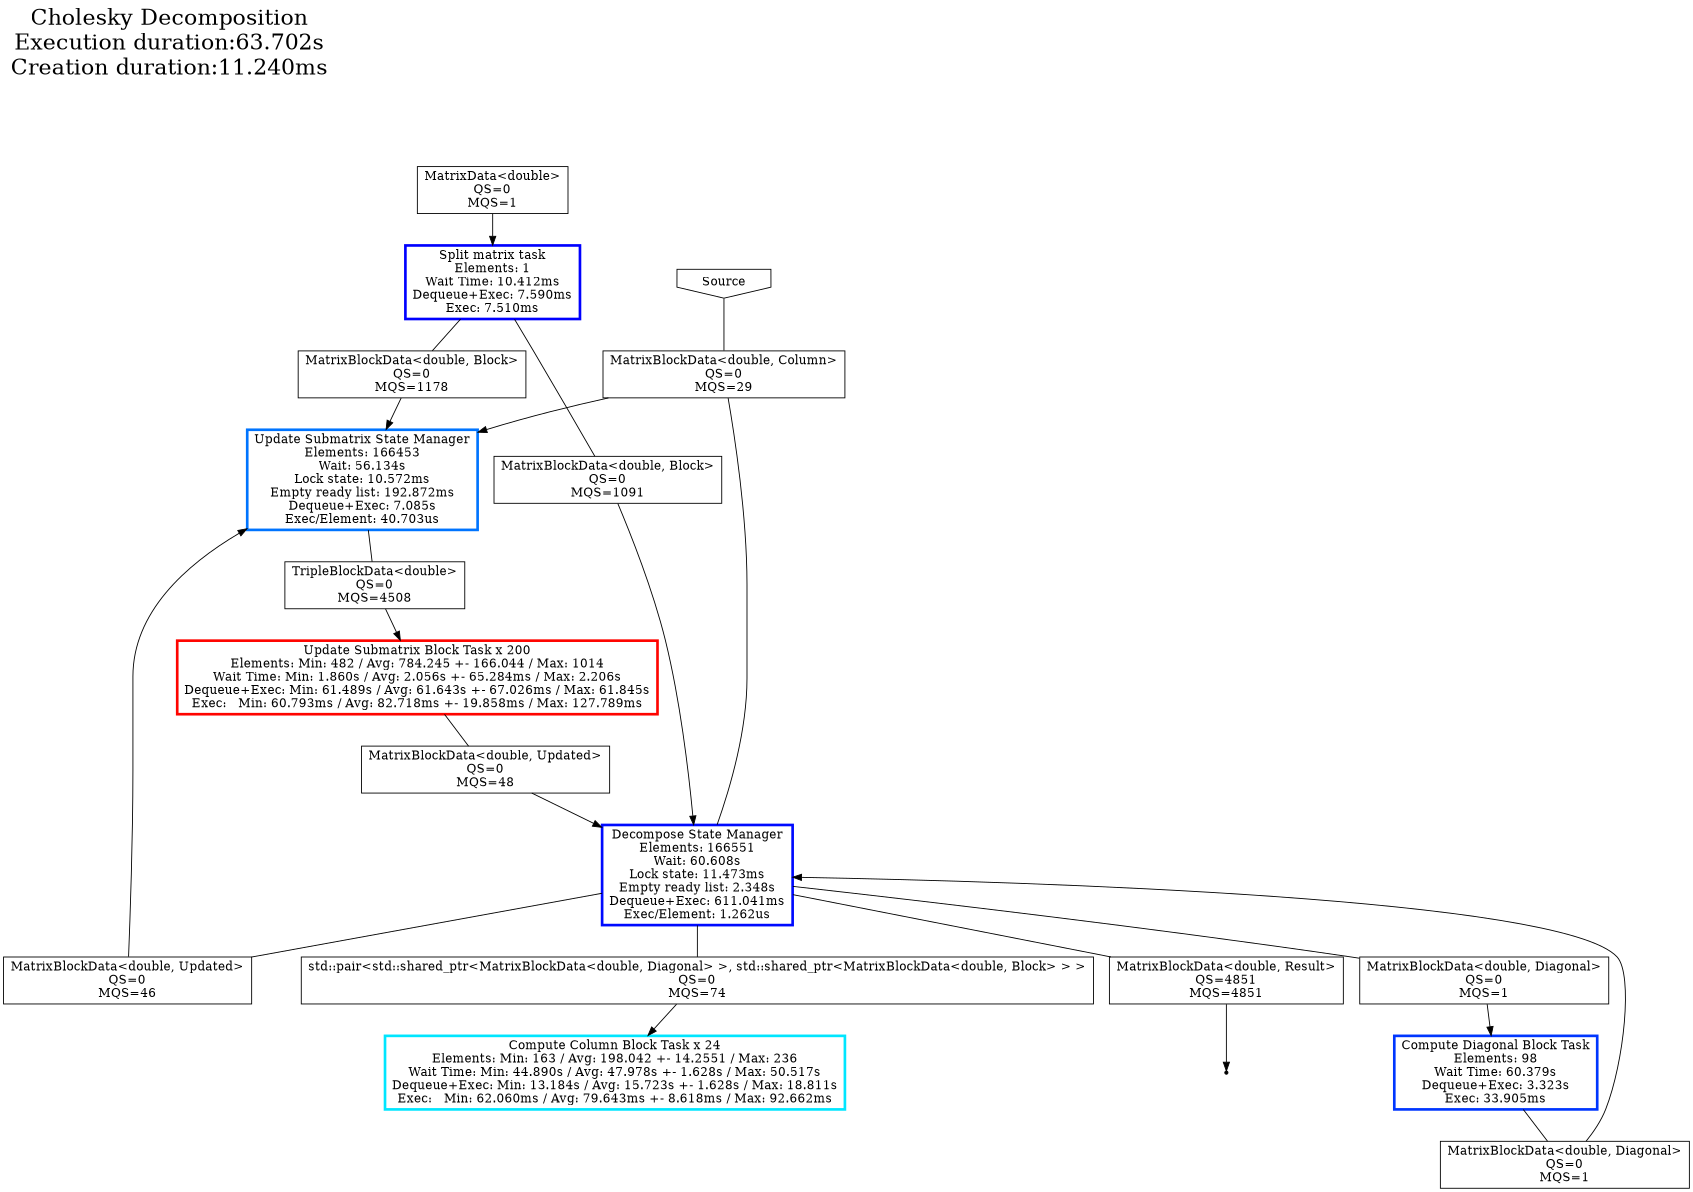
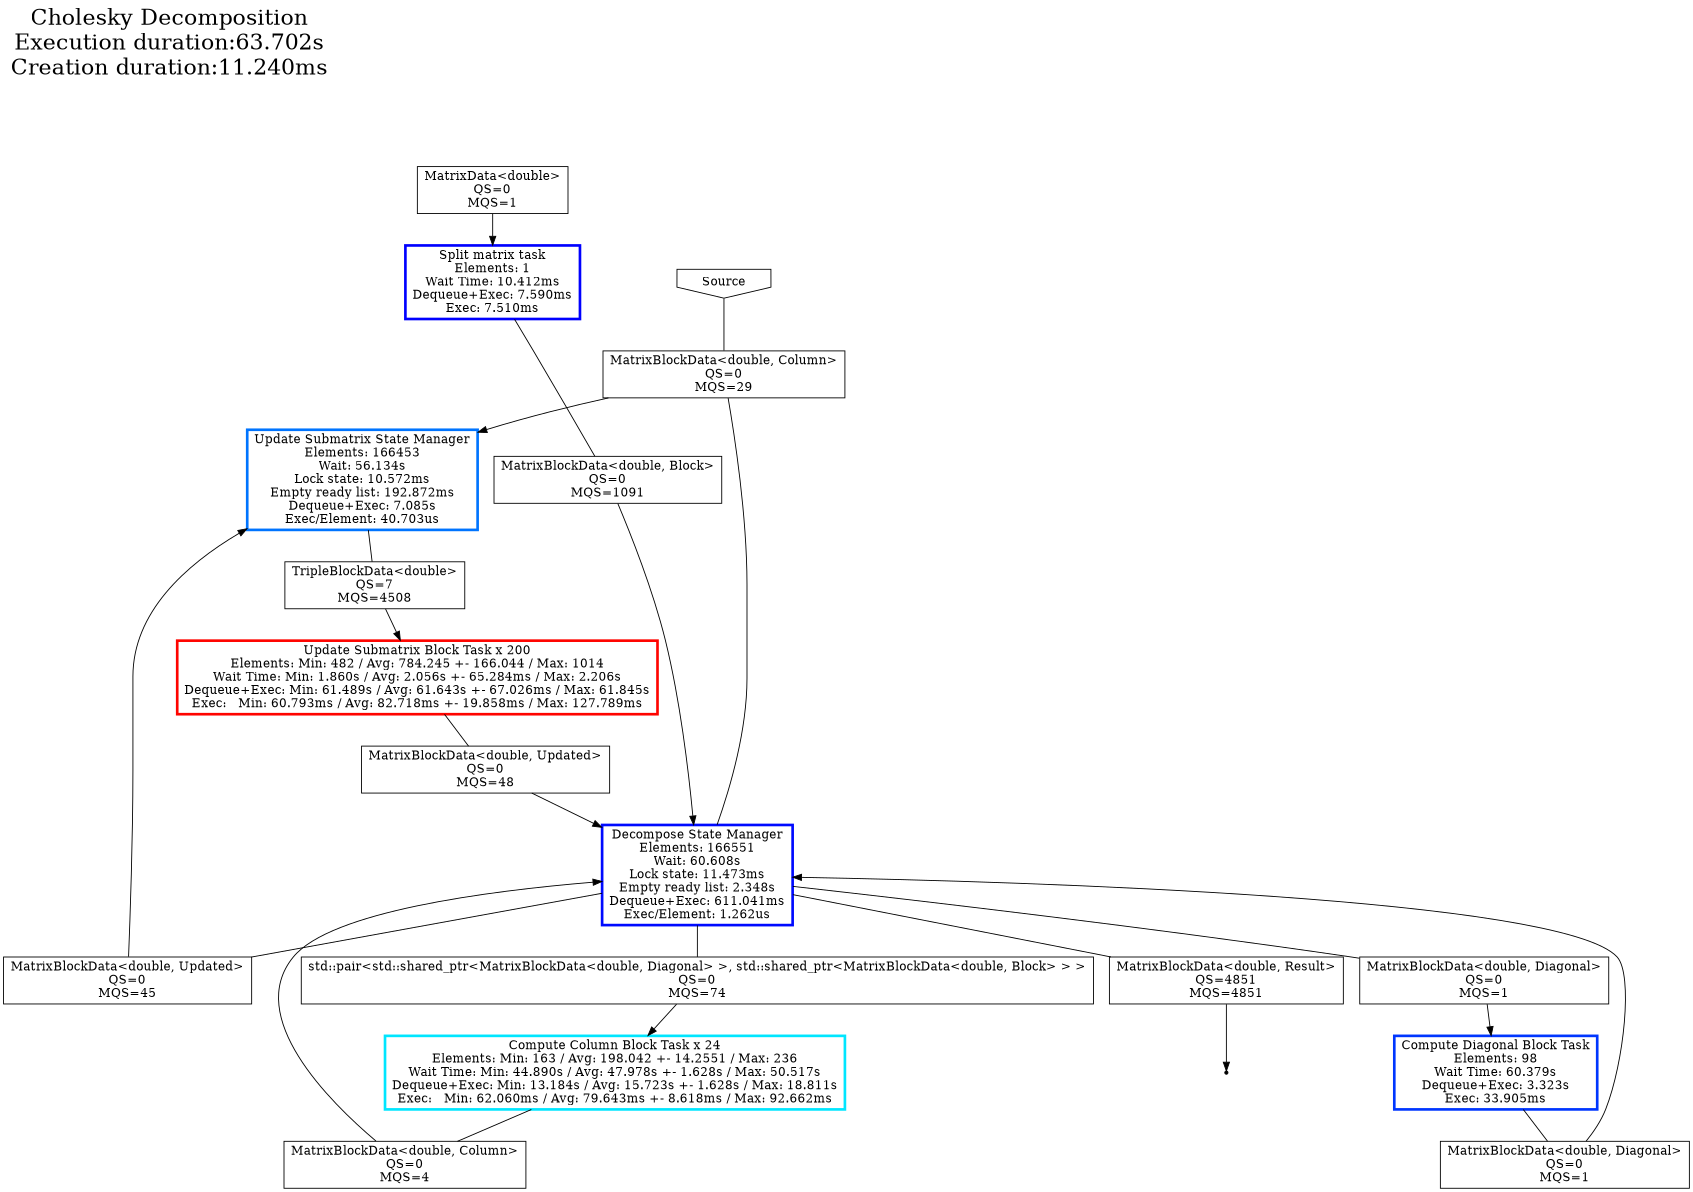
(412, 374) -> none
(375, 585) -> (375, 585)
(128, 980) -> (128, 980)
none -> (405, 1165)
